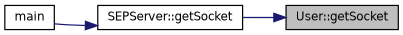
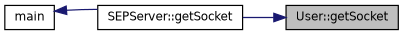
(70, 25) -> (82, 10)
